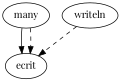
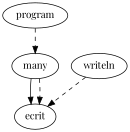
none -> (35, 15)
